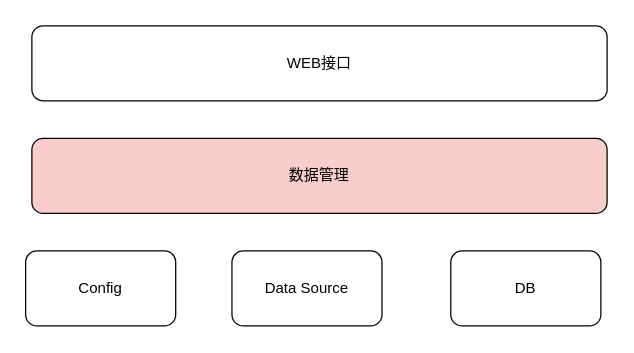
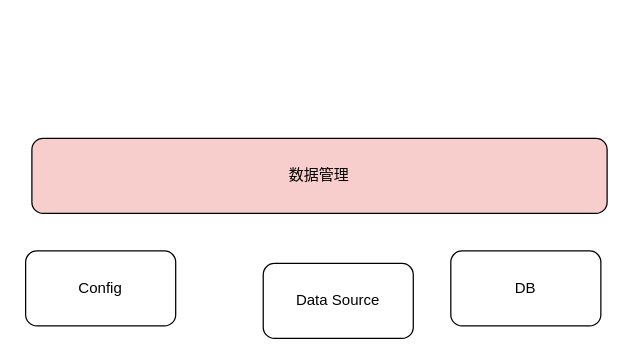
(319, 63) -> none
(307, 288) -> (338, 301)
